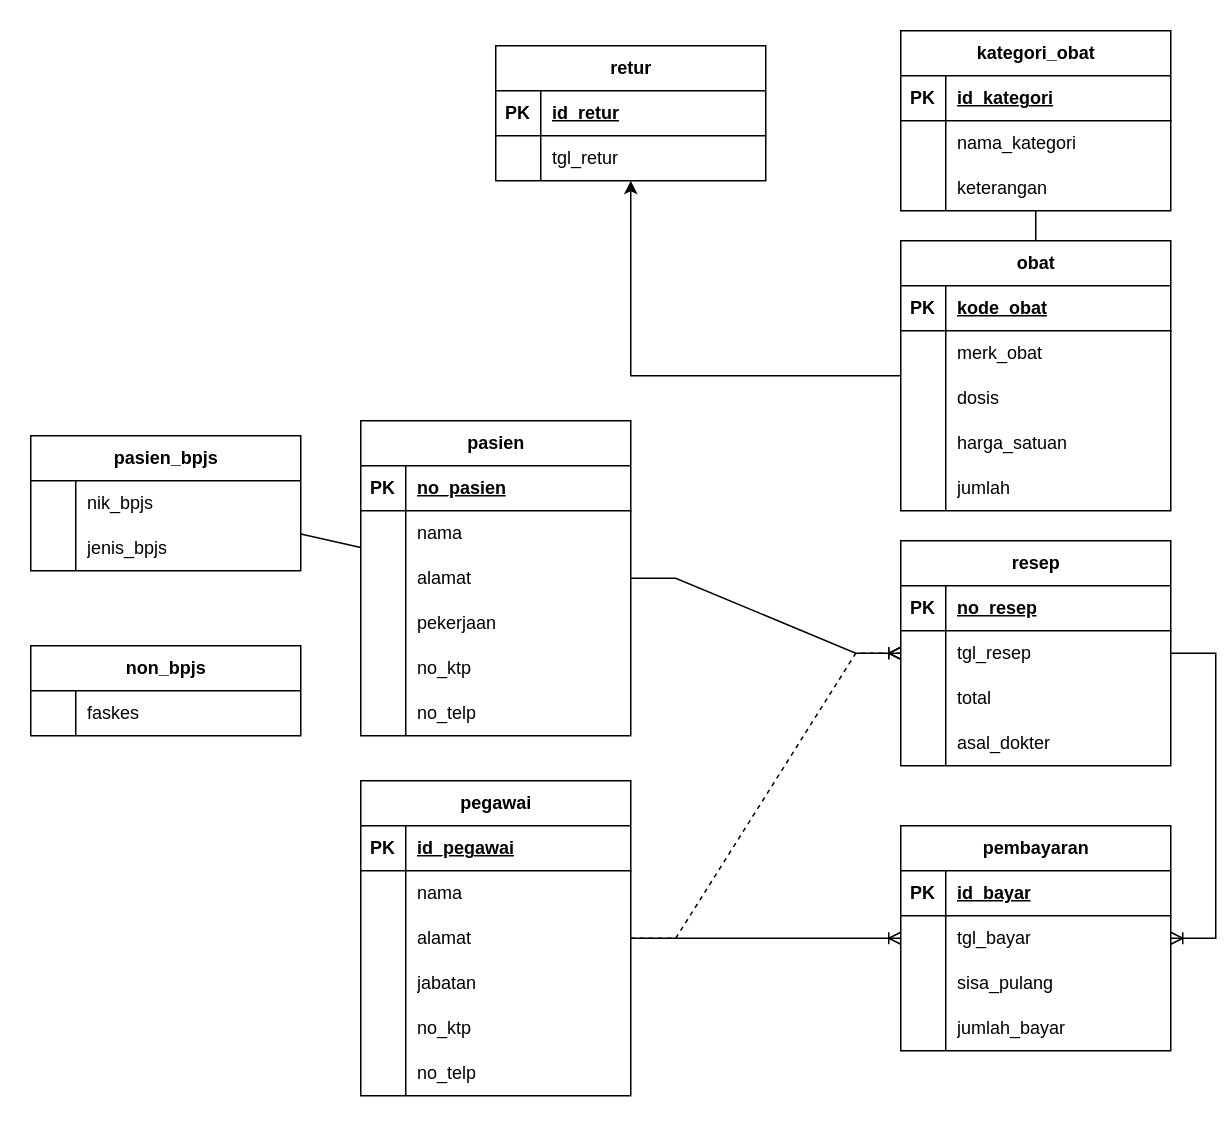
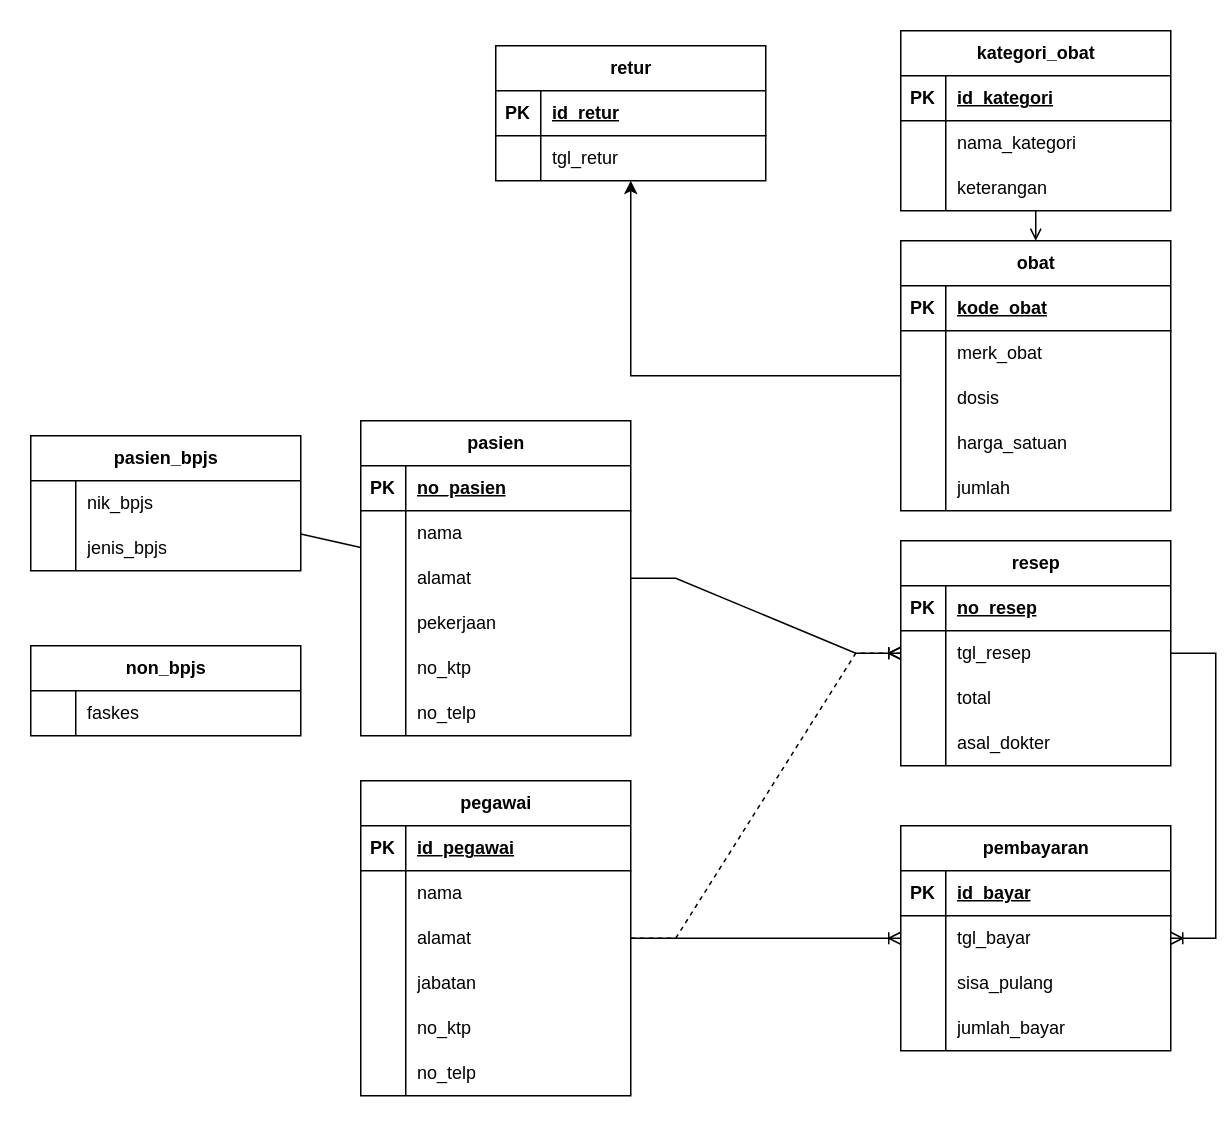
(1036, 234) -> (1036, 233)
